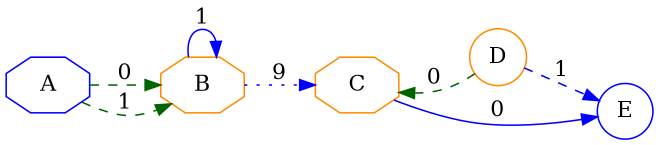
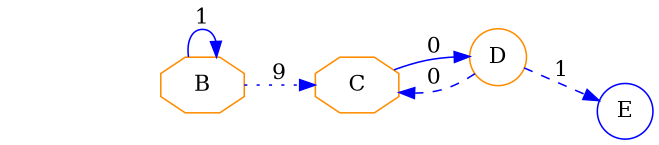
(48, 85) -> none
(447, 88) -> (447, 88)
(486, 124) -> (424, 61)
